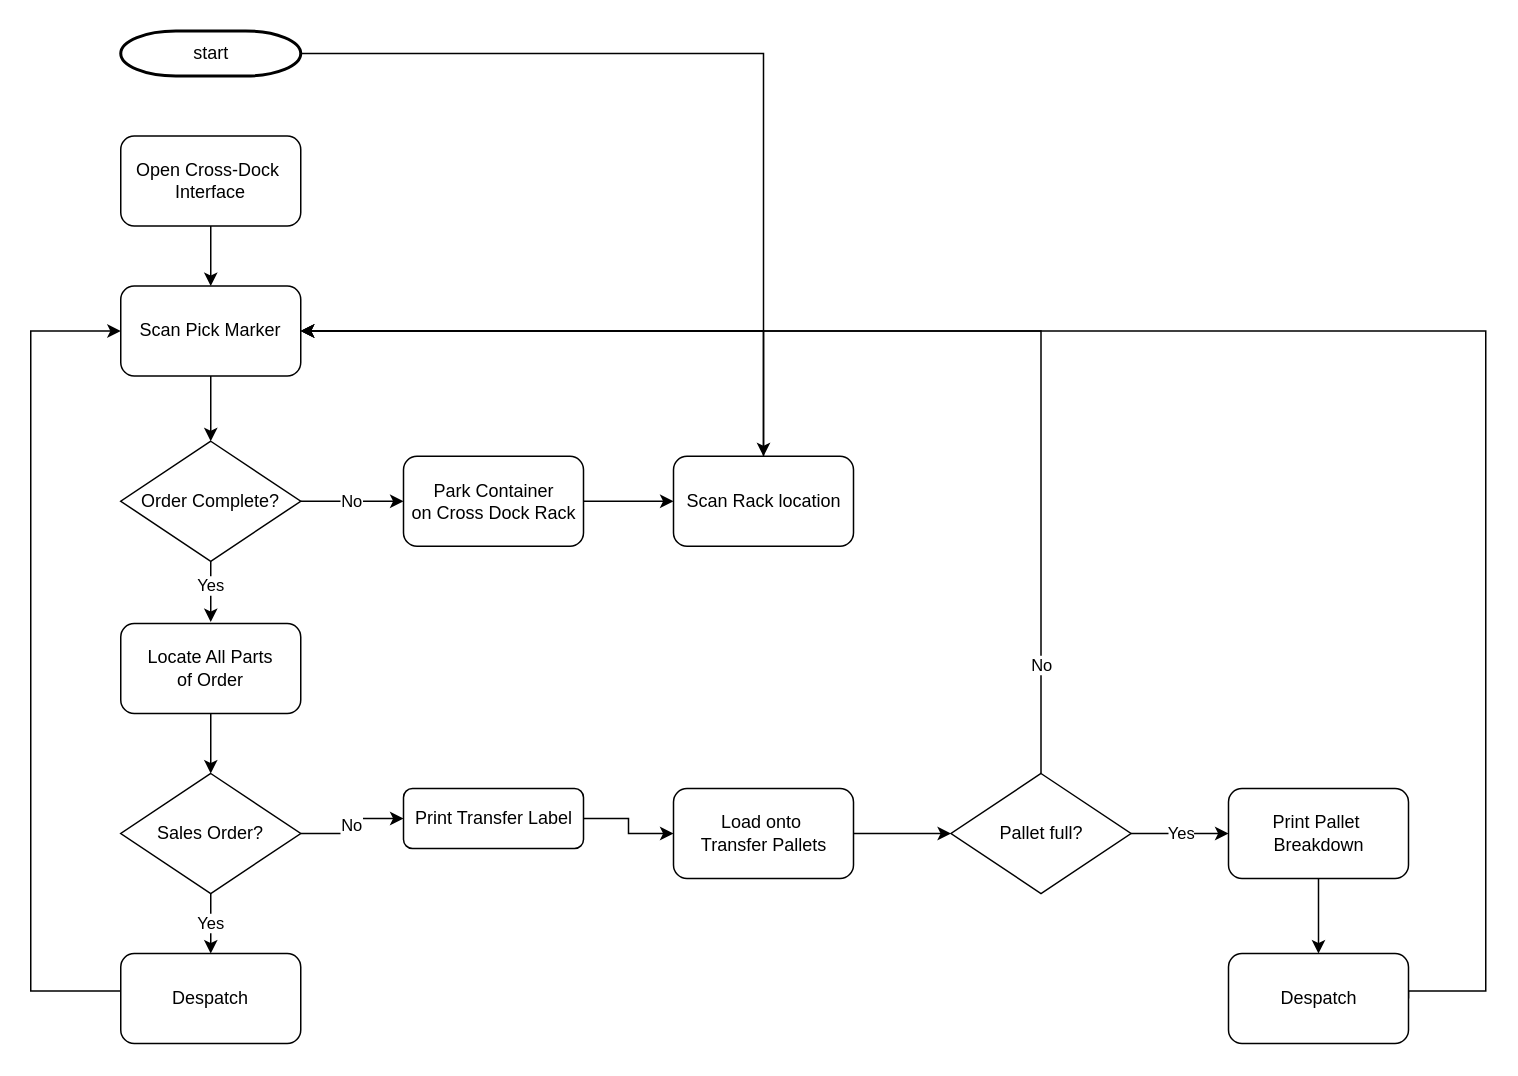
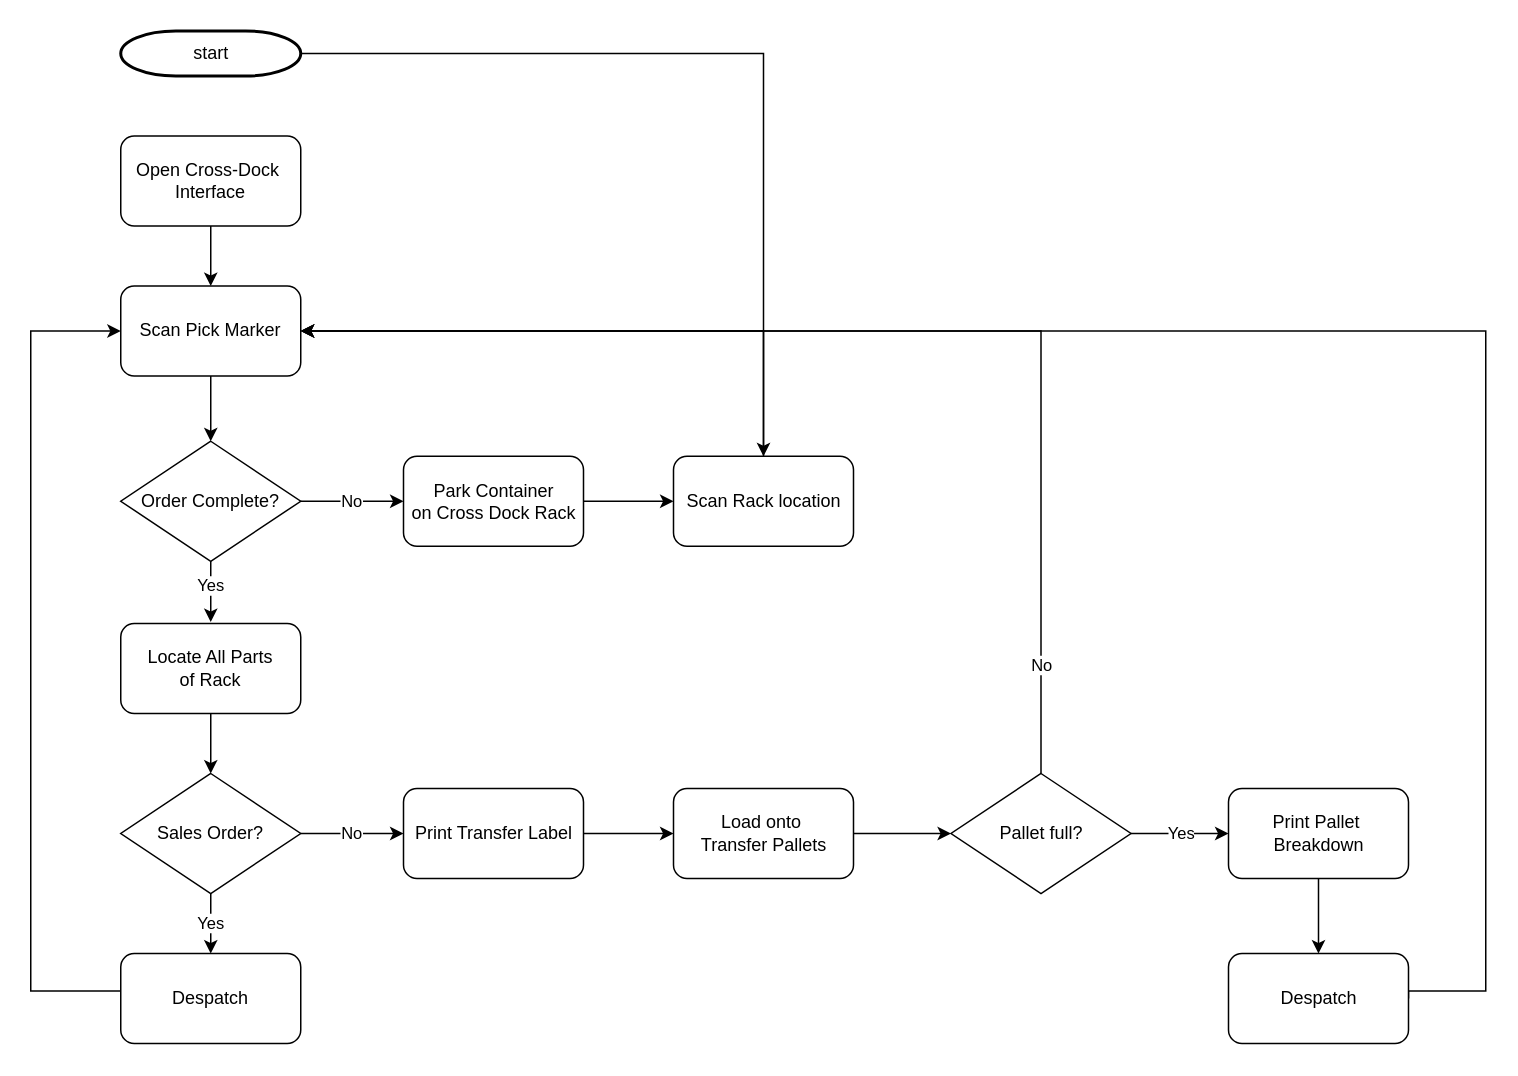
(211, 668) -> (211, 668)
(494, 818) -> (494, 833)
